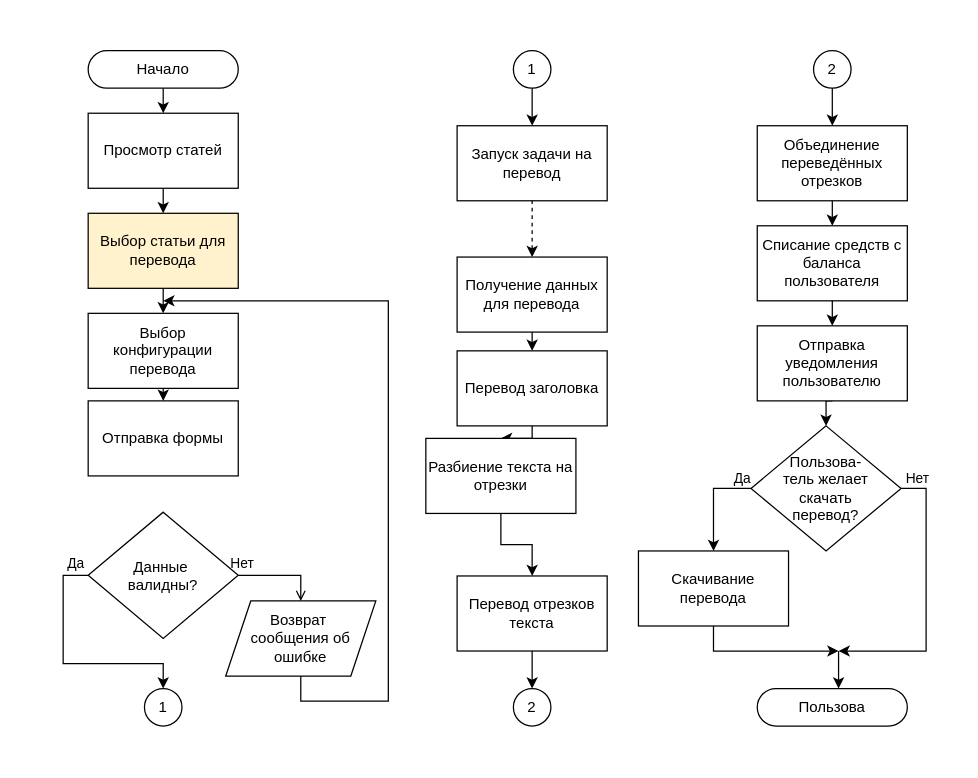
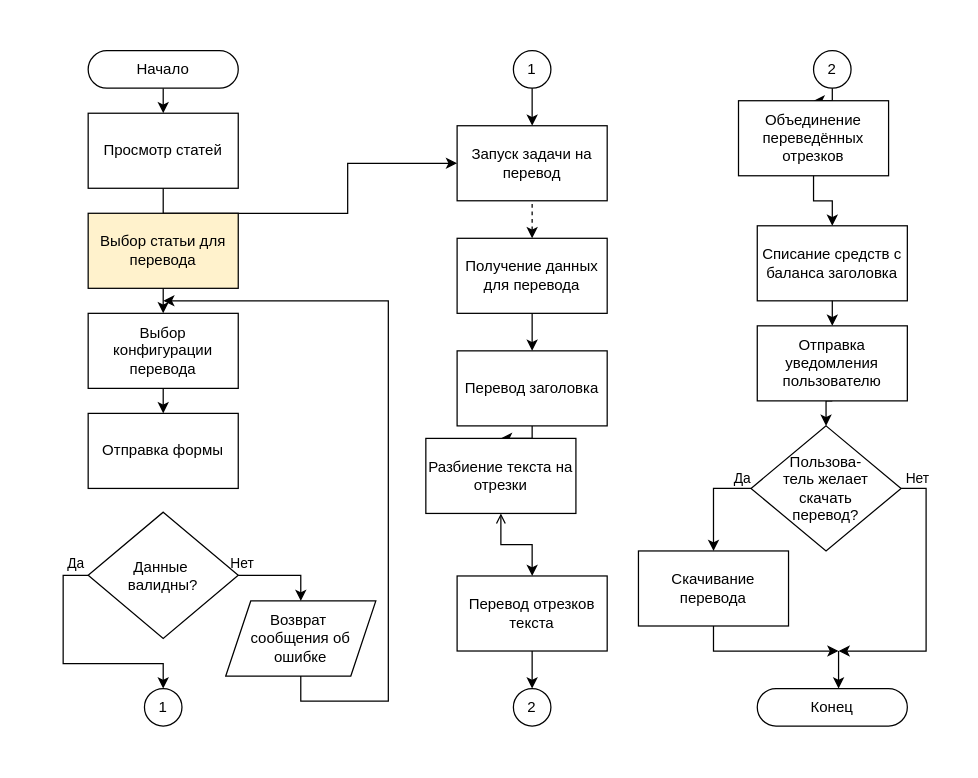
(832, 163) -> (813, 138)
(163, 203) -> (348, 193)
(832, 263) -> (832, 263)
(532, 294) -> (532, 276)
(163, 438) -> (163, 451)
(501, 518) -> (501, 519)
(301, 593) -> (301, 591)
(832, 707) -> (832, 707)
